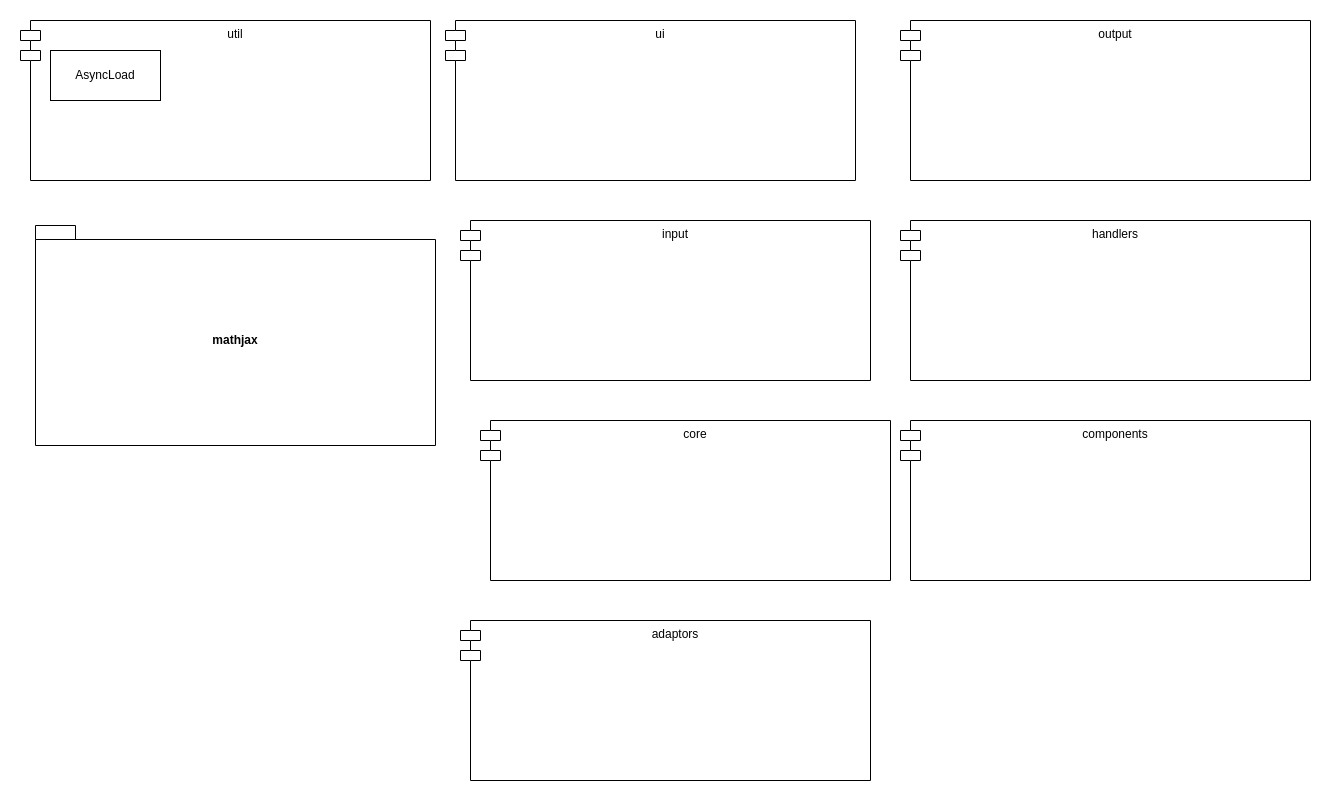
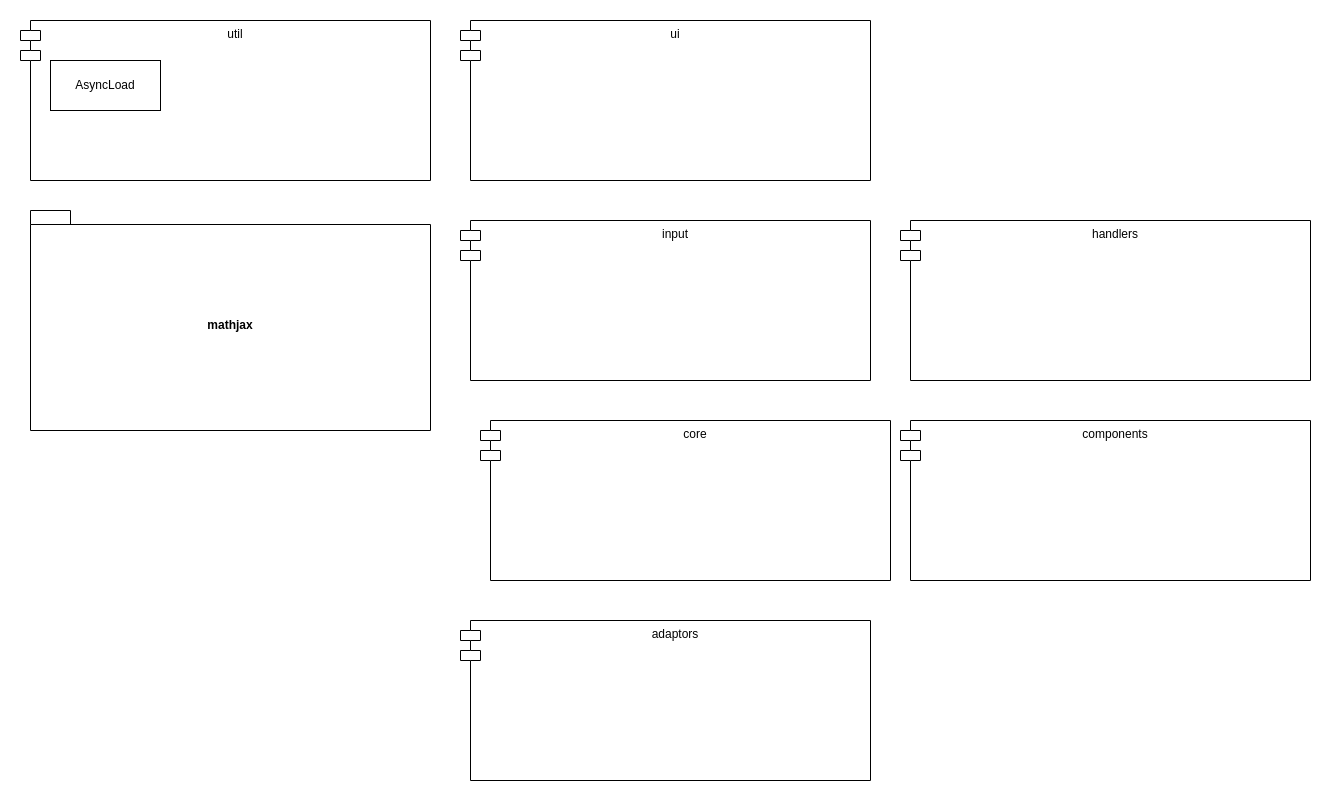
(106, 76) -> (106, 86)
(651, 101) -> (666, 101)
(1106, 101) -> none
(236, 336) -> (231, 321)
